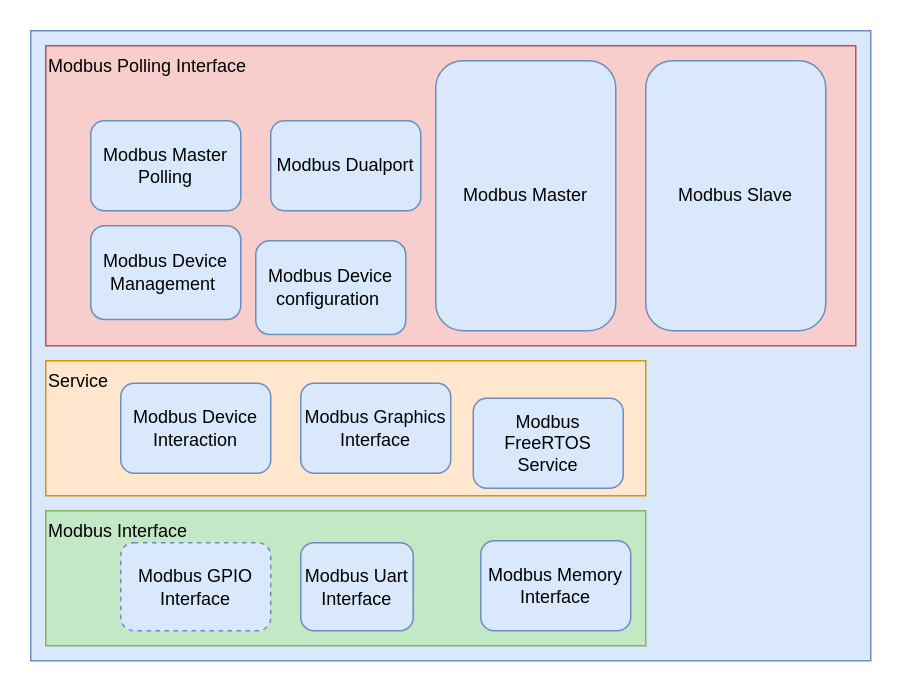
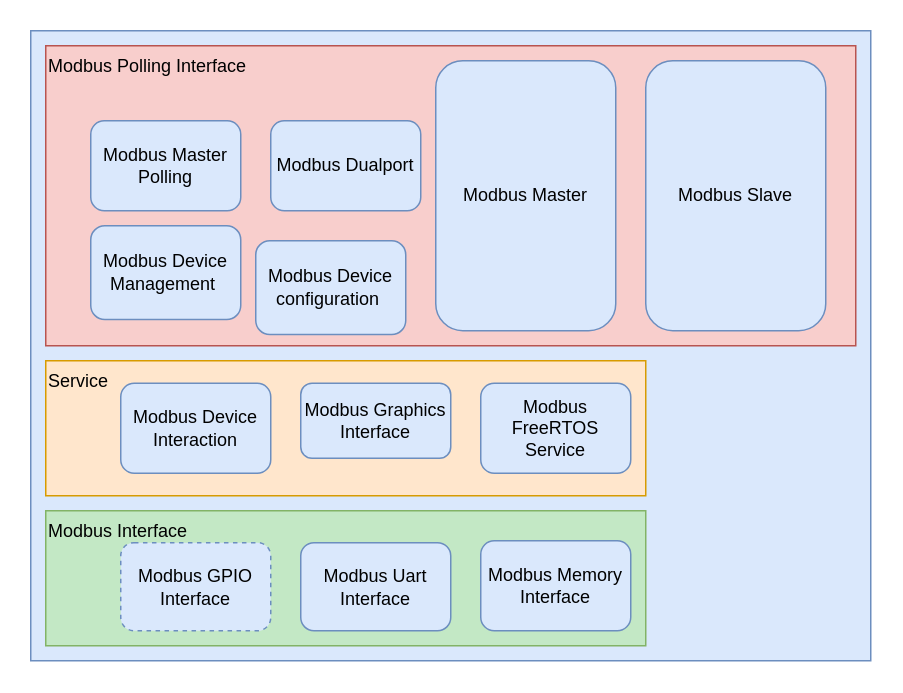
(376, 428) -> (376, 421)
(548, 443) -> (556, 428)
(357, 587) -> (376, 587)
